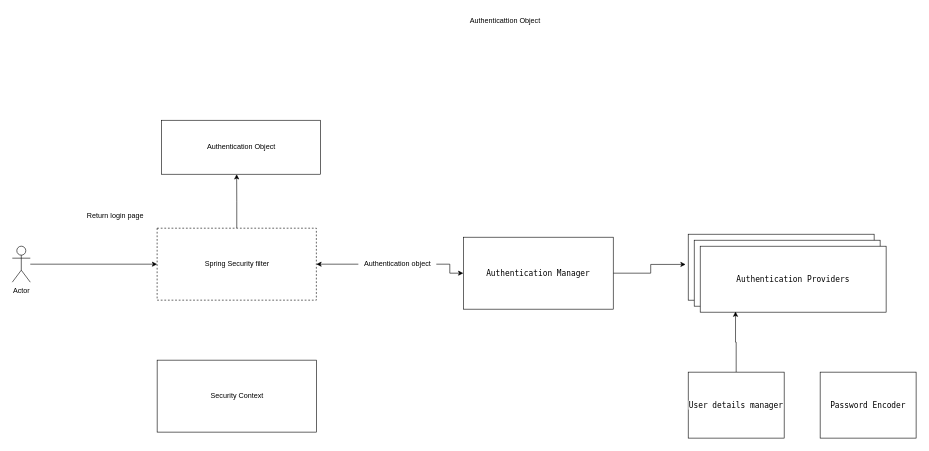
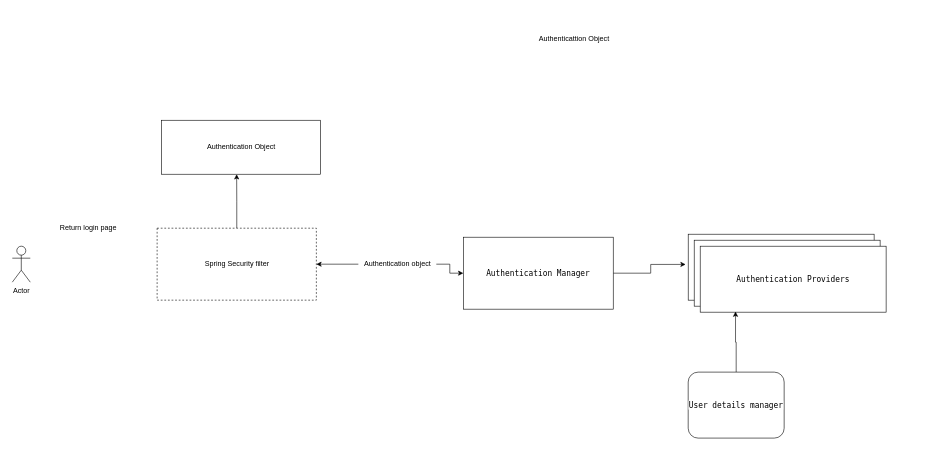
(506, 21) -> (575, 39)
(116, 216) -> (89, 228)
(151, 264) -> none
(237, 396) -> none
(737, 405) -> (737, 405)
(869, 405) -> none
